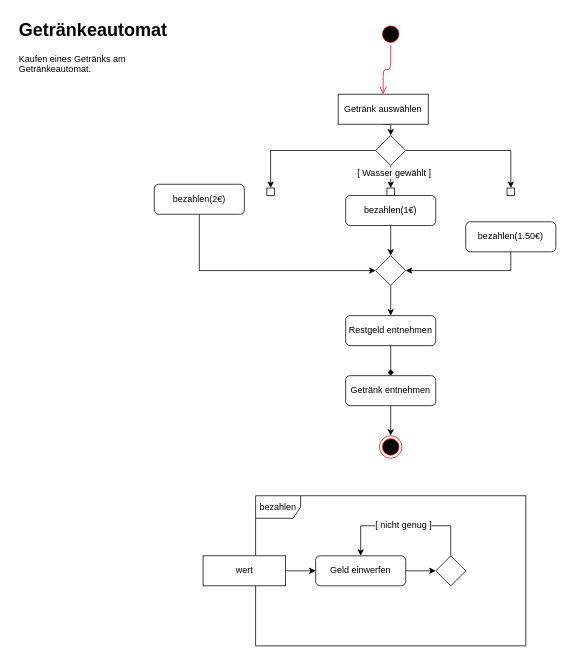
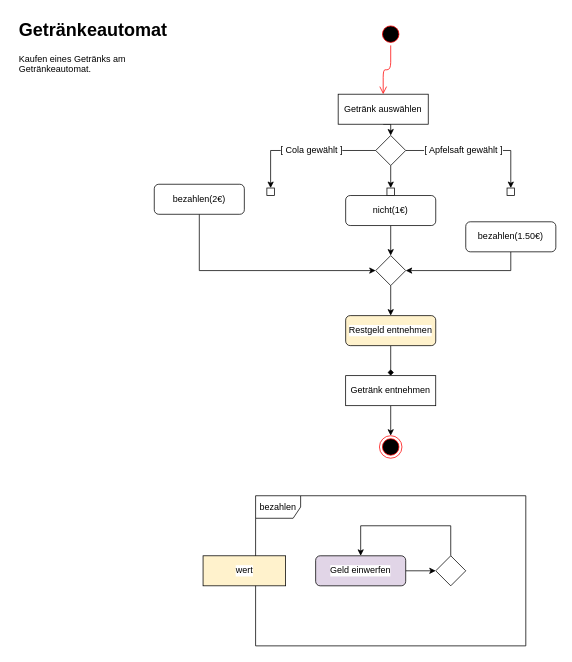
none -> (312, 150)
none -> (464, 150)
(394, 173) -> none
(390, 210) -> (390, 210)
(390, 330) -> (390, 330)
(390, 390) -> (390, 390)
(404, 525) -> none
(244, 570) -> (244, 570)
(297, 570) -> none
(360, 570) -> (360, 570)
